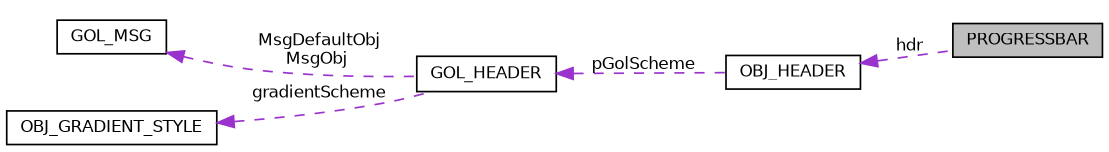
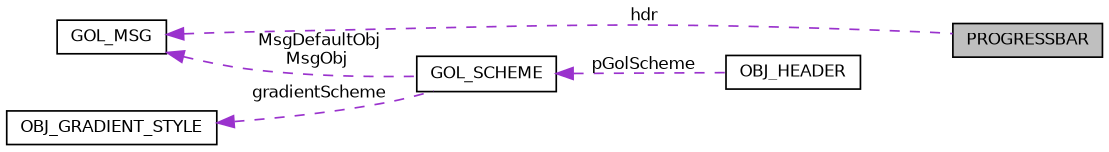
(915, 56) -> (568, 25)
(487, 74) -> (487, 74)
